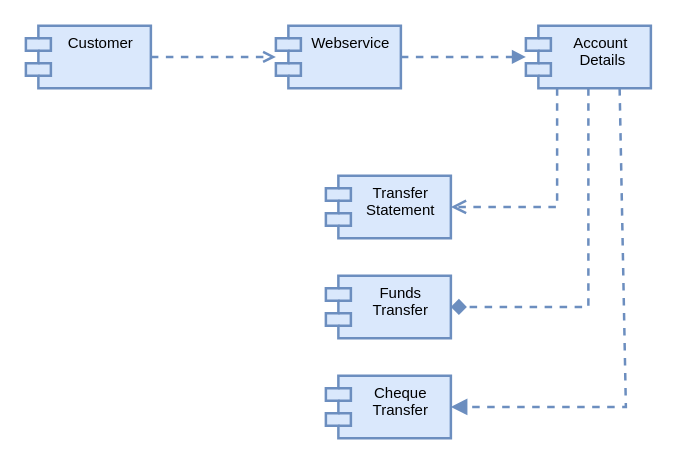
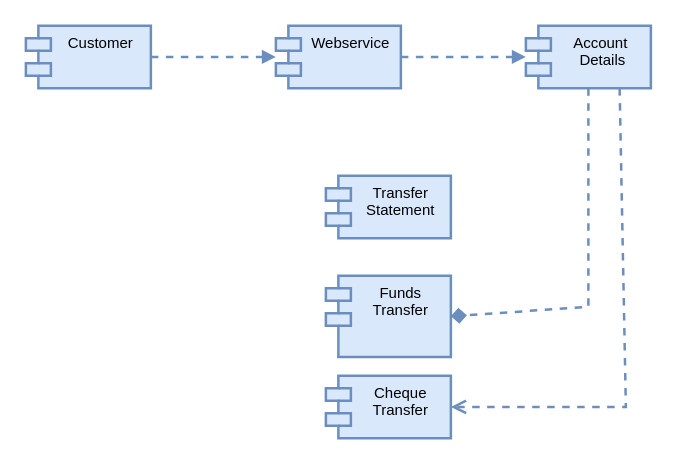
(265, 57) -> (261, 57)
(557, 198) -> none
(388, 307) -> (388, 316)
(467, 407) -> (463, 407)
